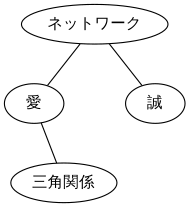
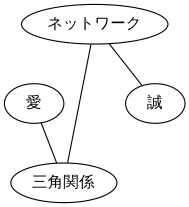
(64, 65) -> (79, 103)
